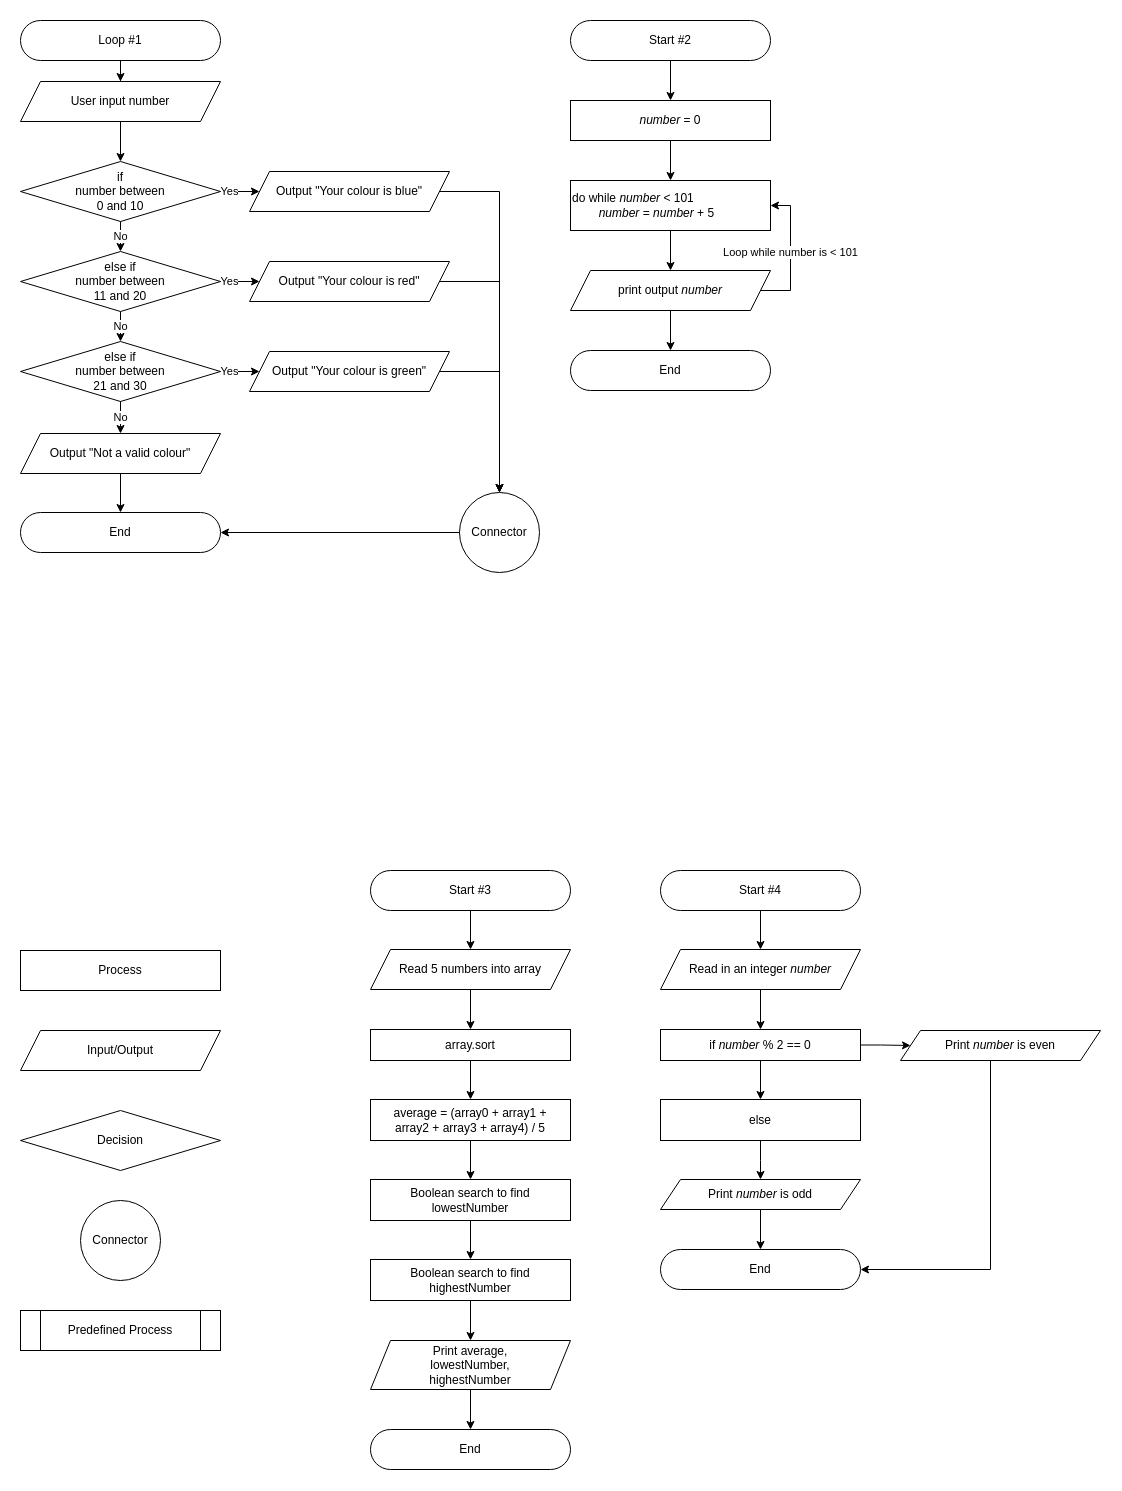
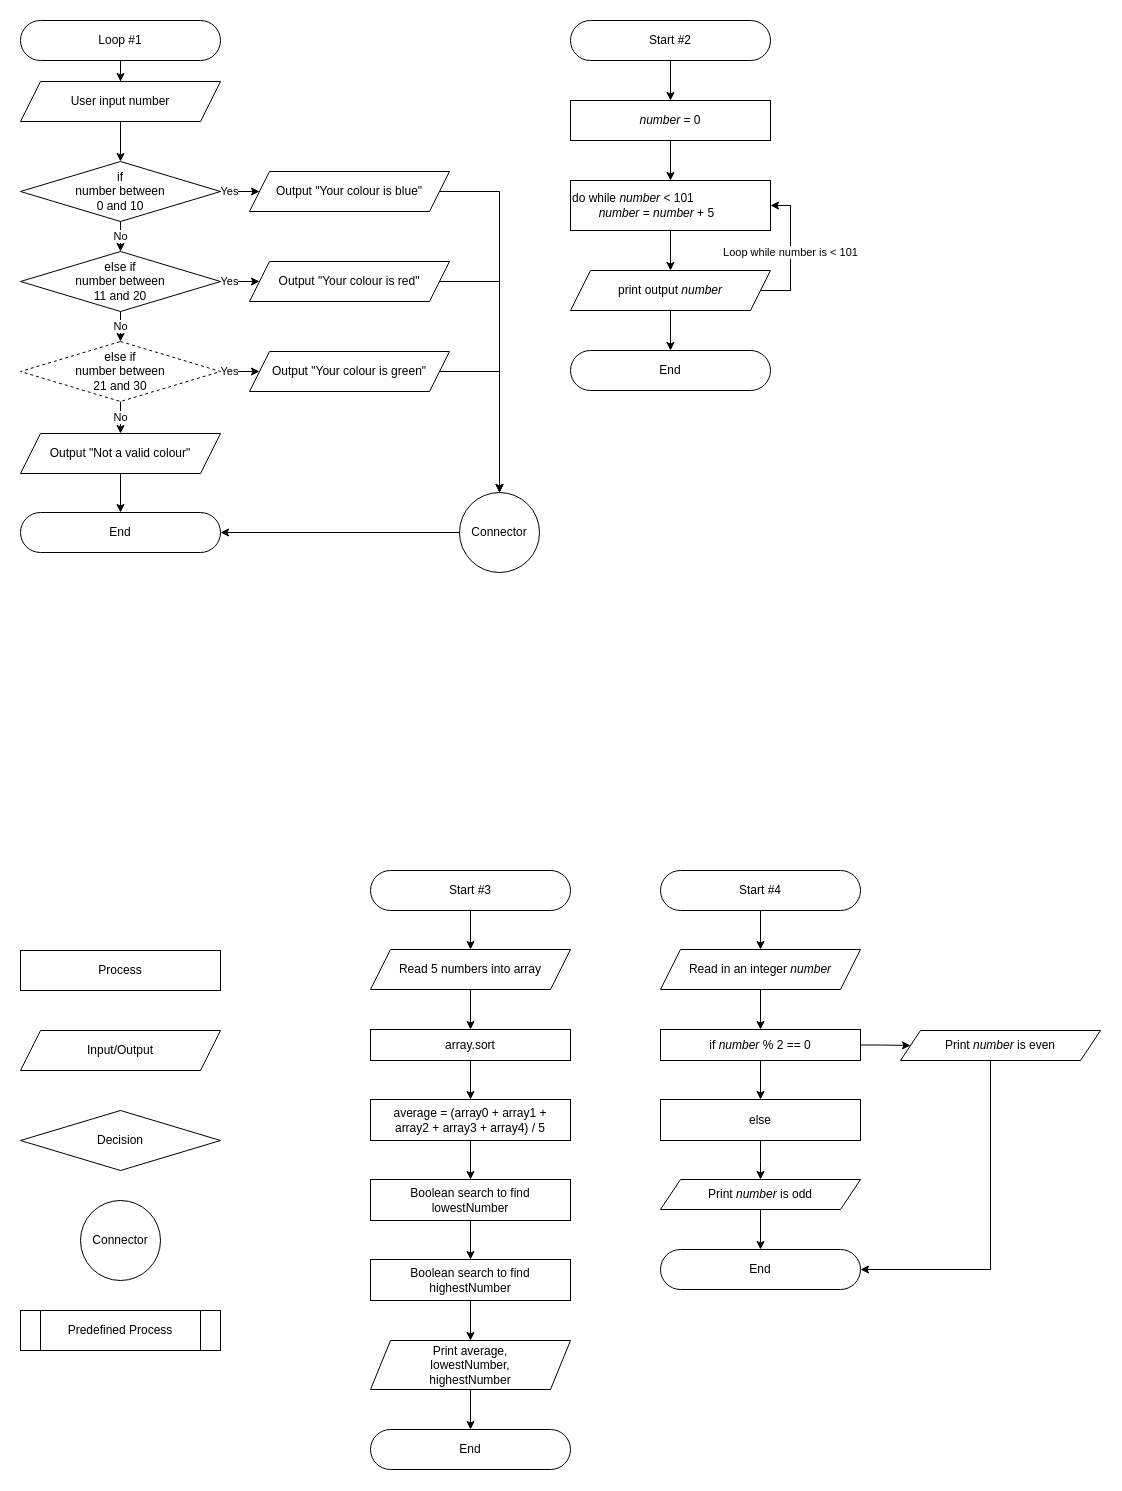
(121, 372) -> (121, 372)
